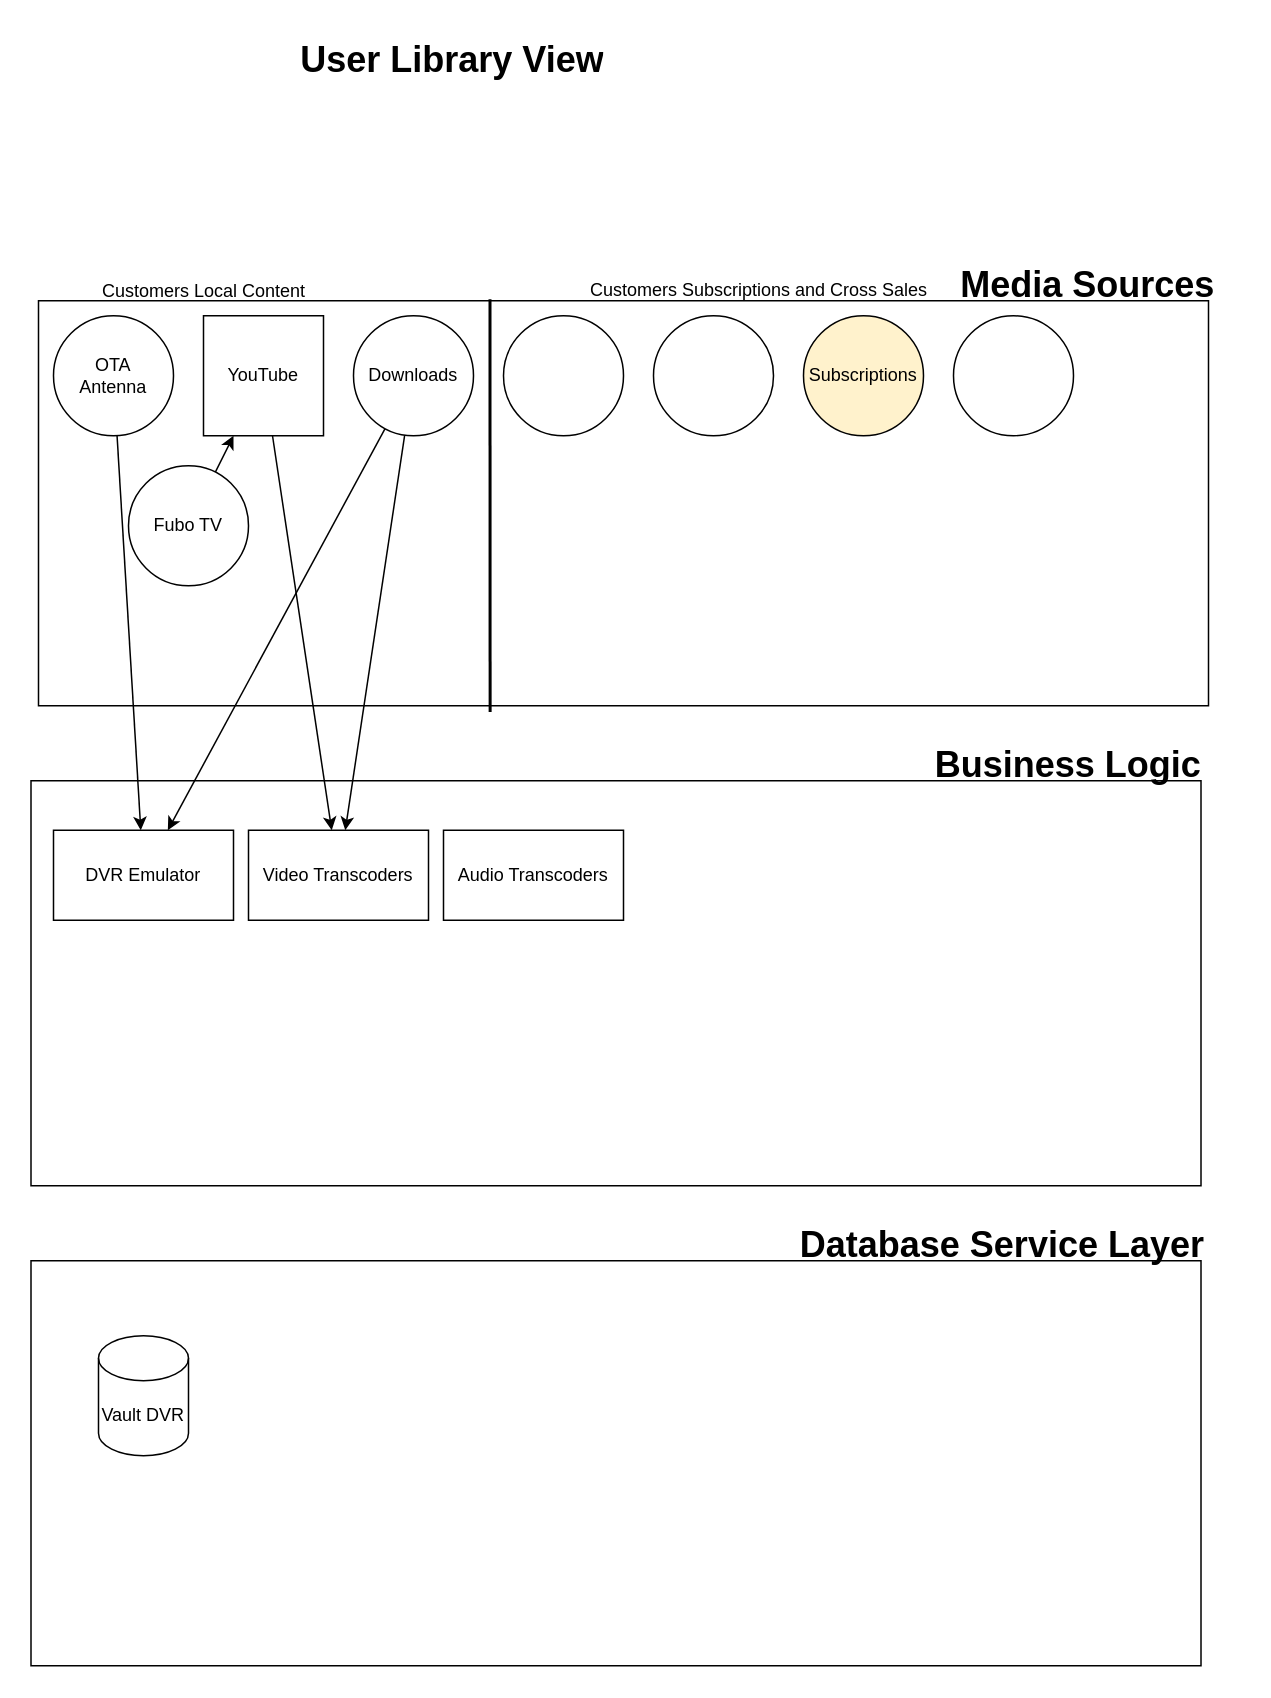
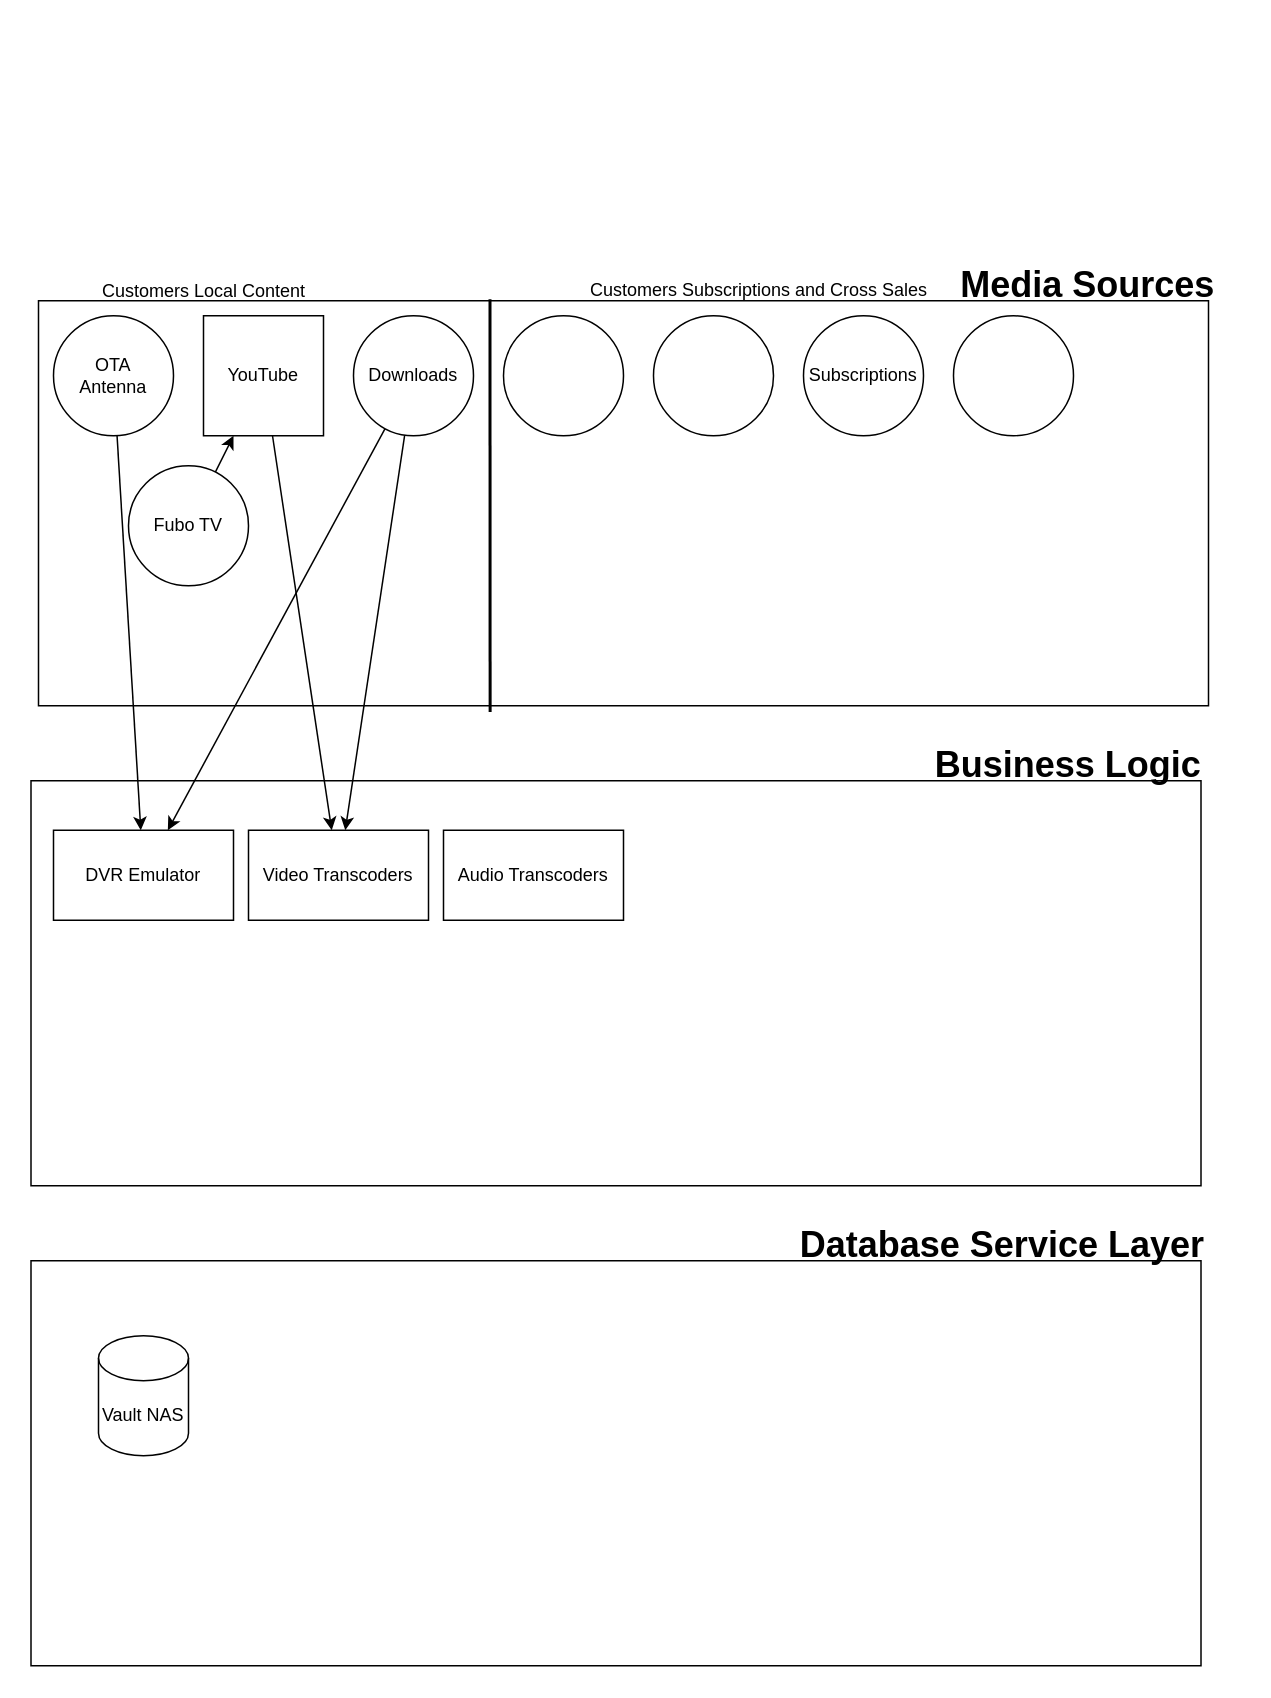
(522, 121) -> none
(863, 376) -> (863, 376)
(143, 1415) -> (143, 1415)
